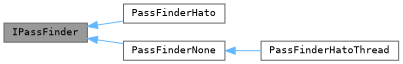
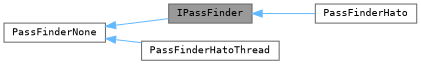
(110, 42) -> (142, 22)
